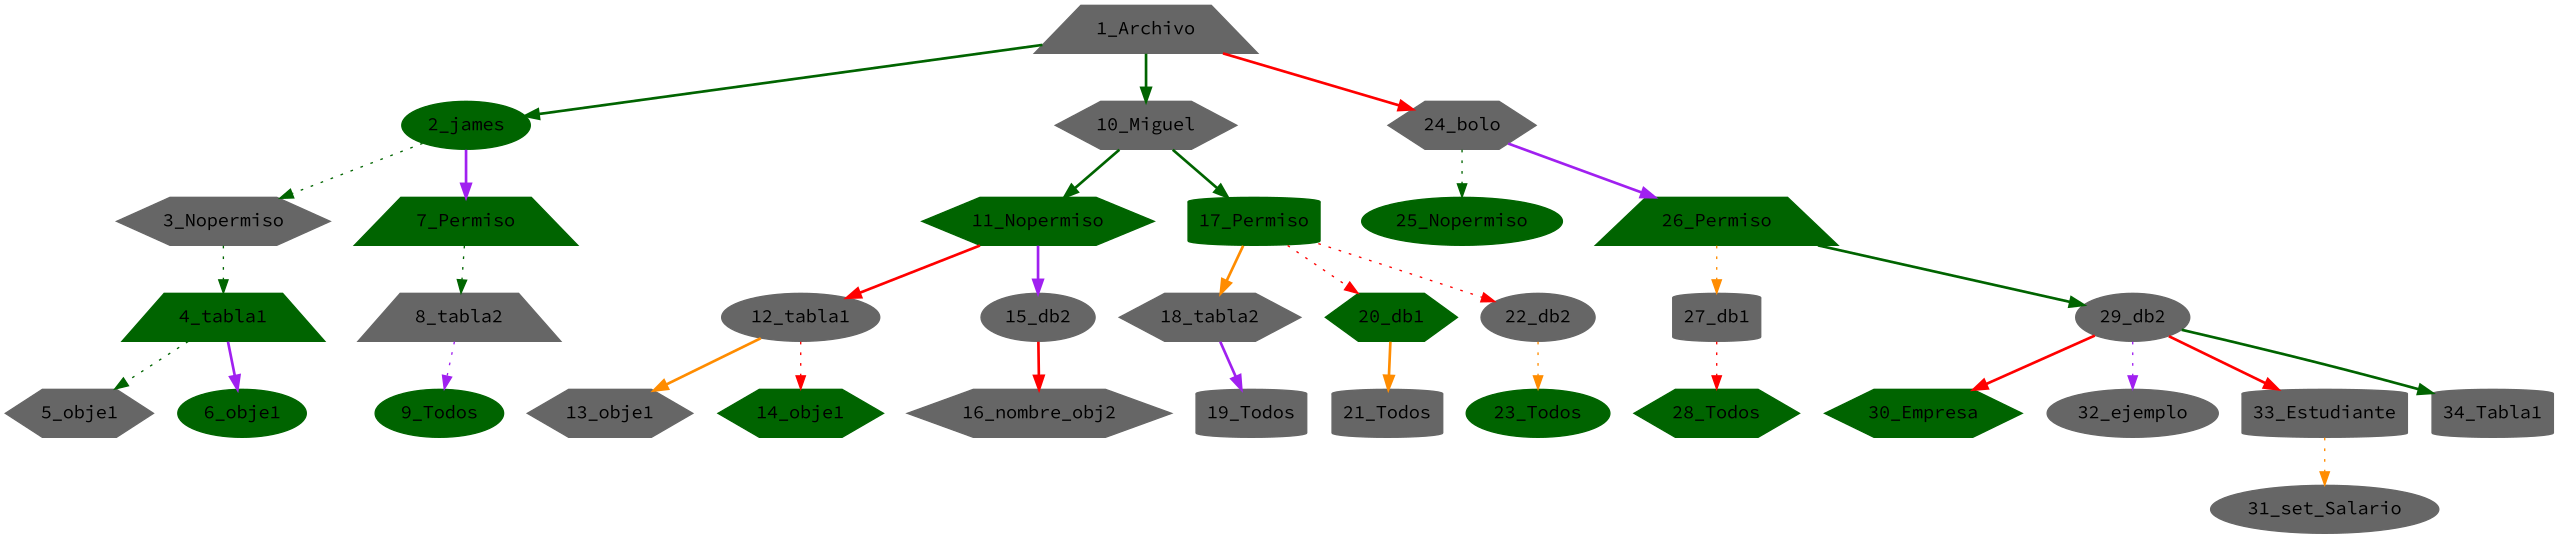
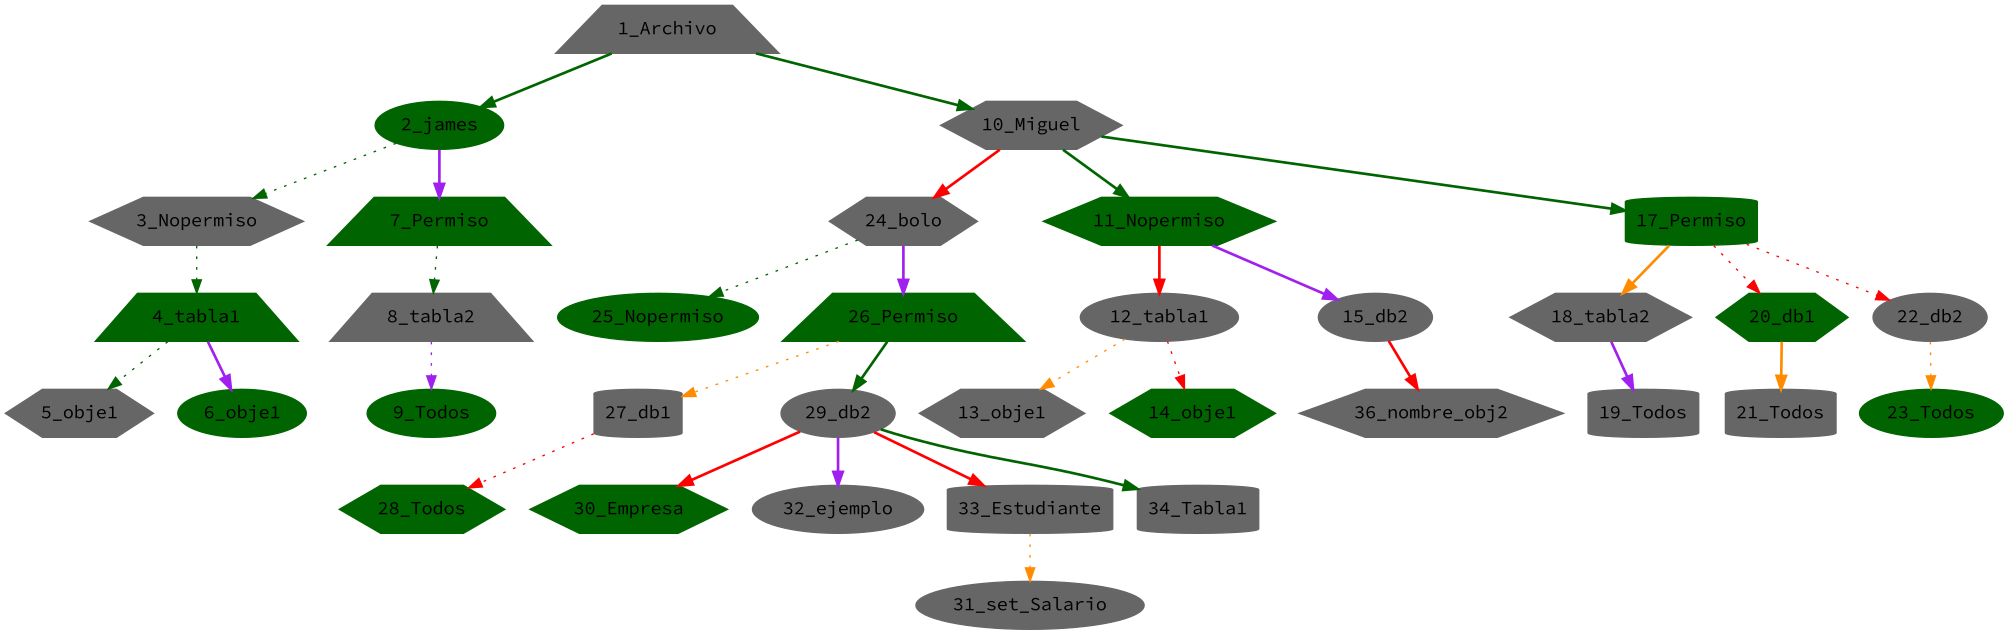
(1311, 79) -> (973, 169)
(2133, 359) -> (838, 455)
(713, 361) -> (1089, 361)
(1039, 413) -> (1431, 413)
